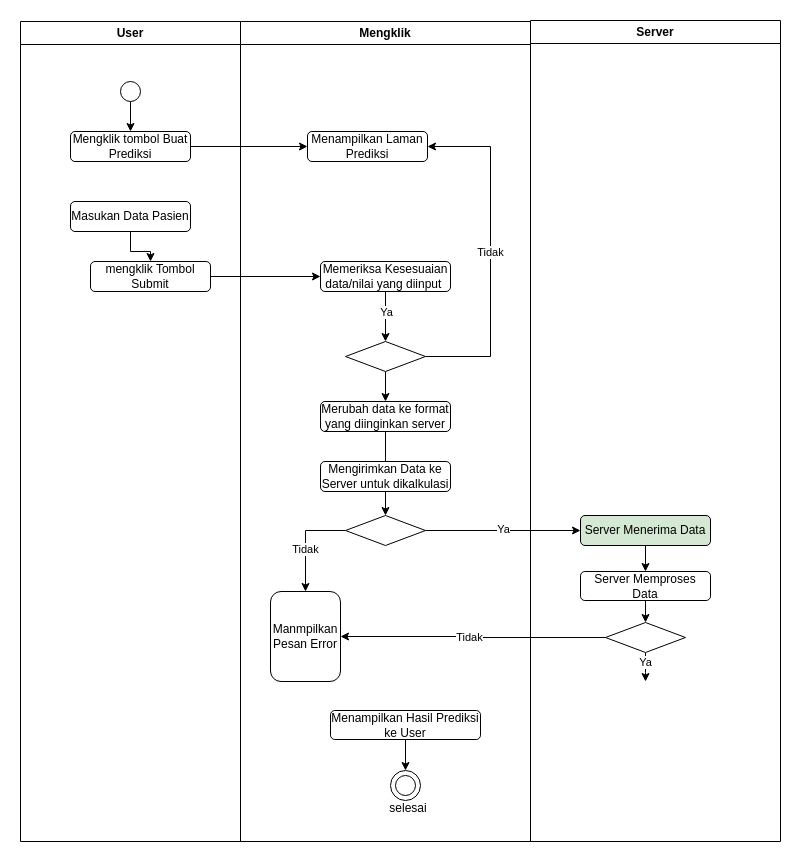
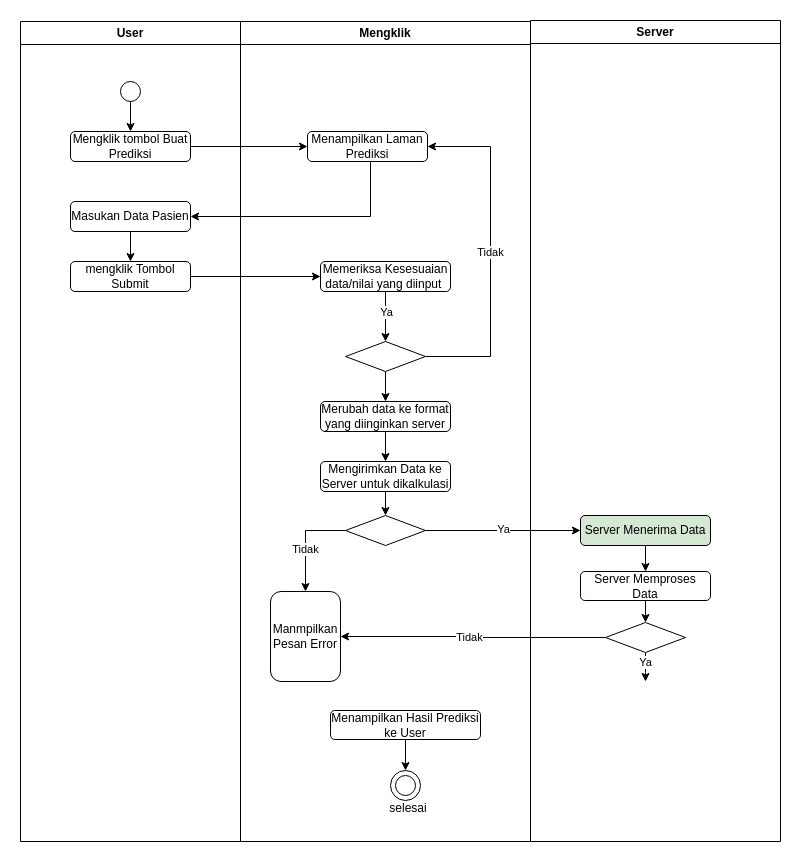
none -> (311, 217)
(151, 277) -> (131, 277)
(386, 456) -> (386, 453)
